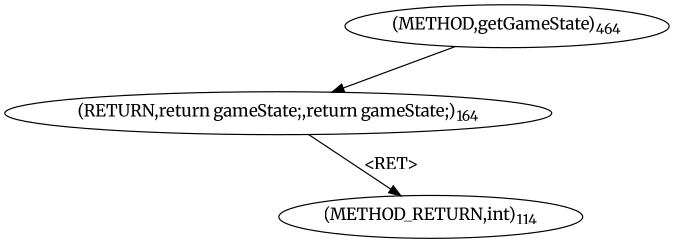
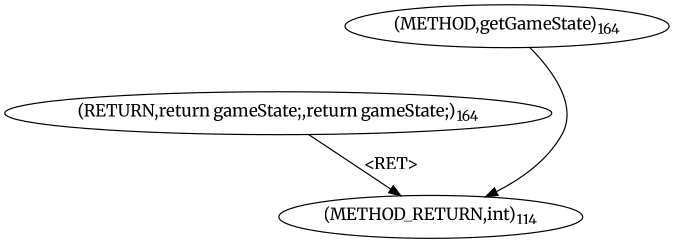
(609, 24) -> (609, 24)
(399, 67) -> (564, 129)
